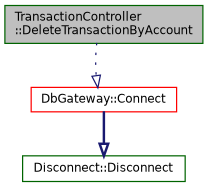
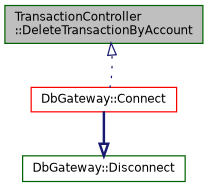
(96, 59) -> (112, 72)
(104, 169) -> (104, 169)
